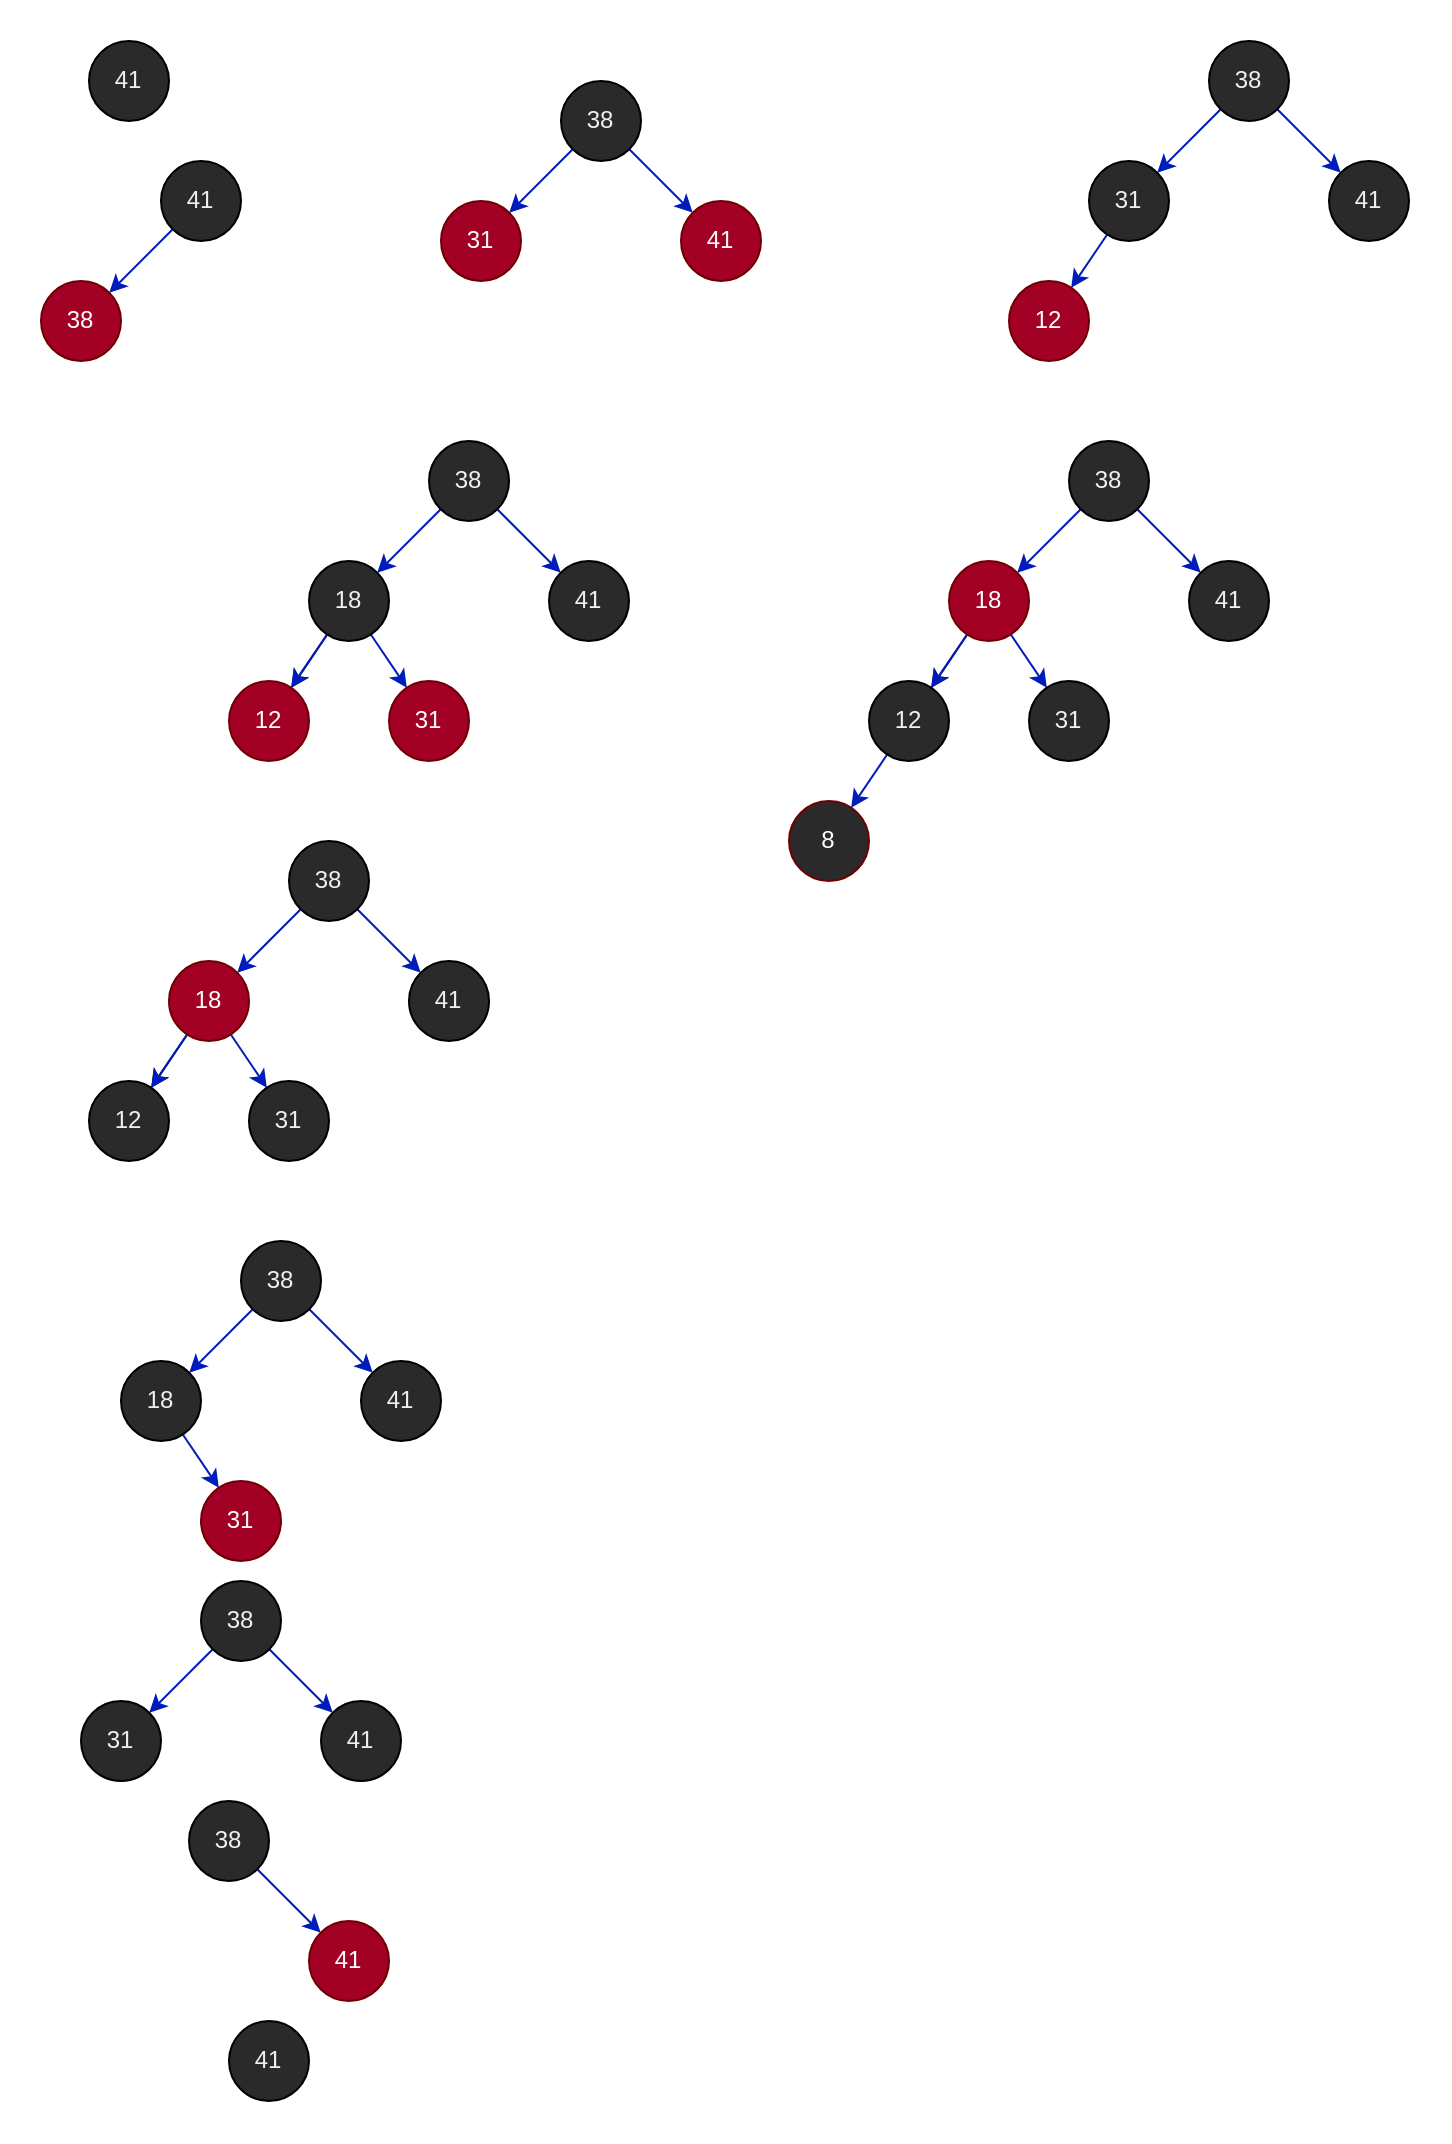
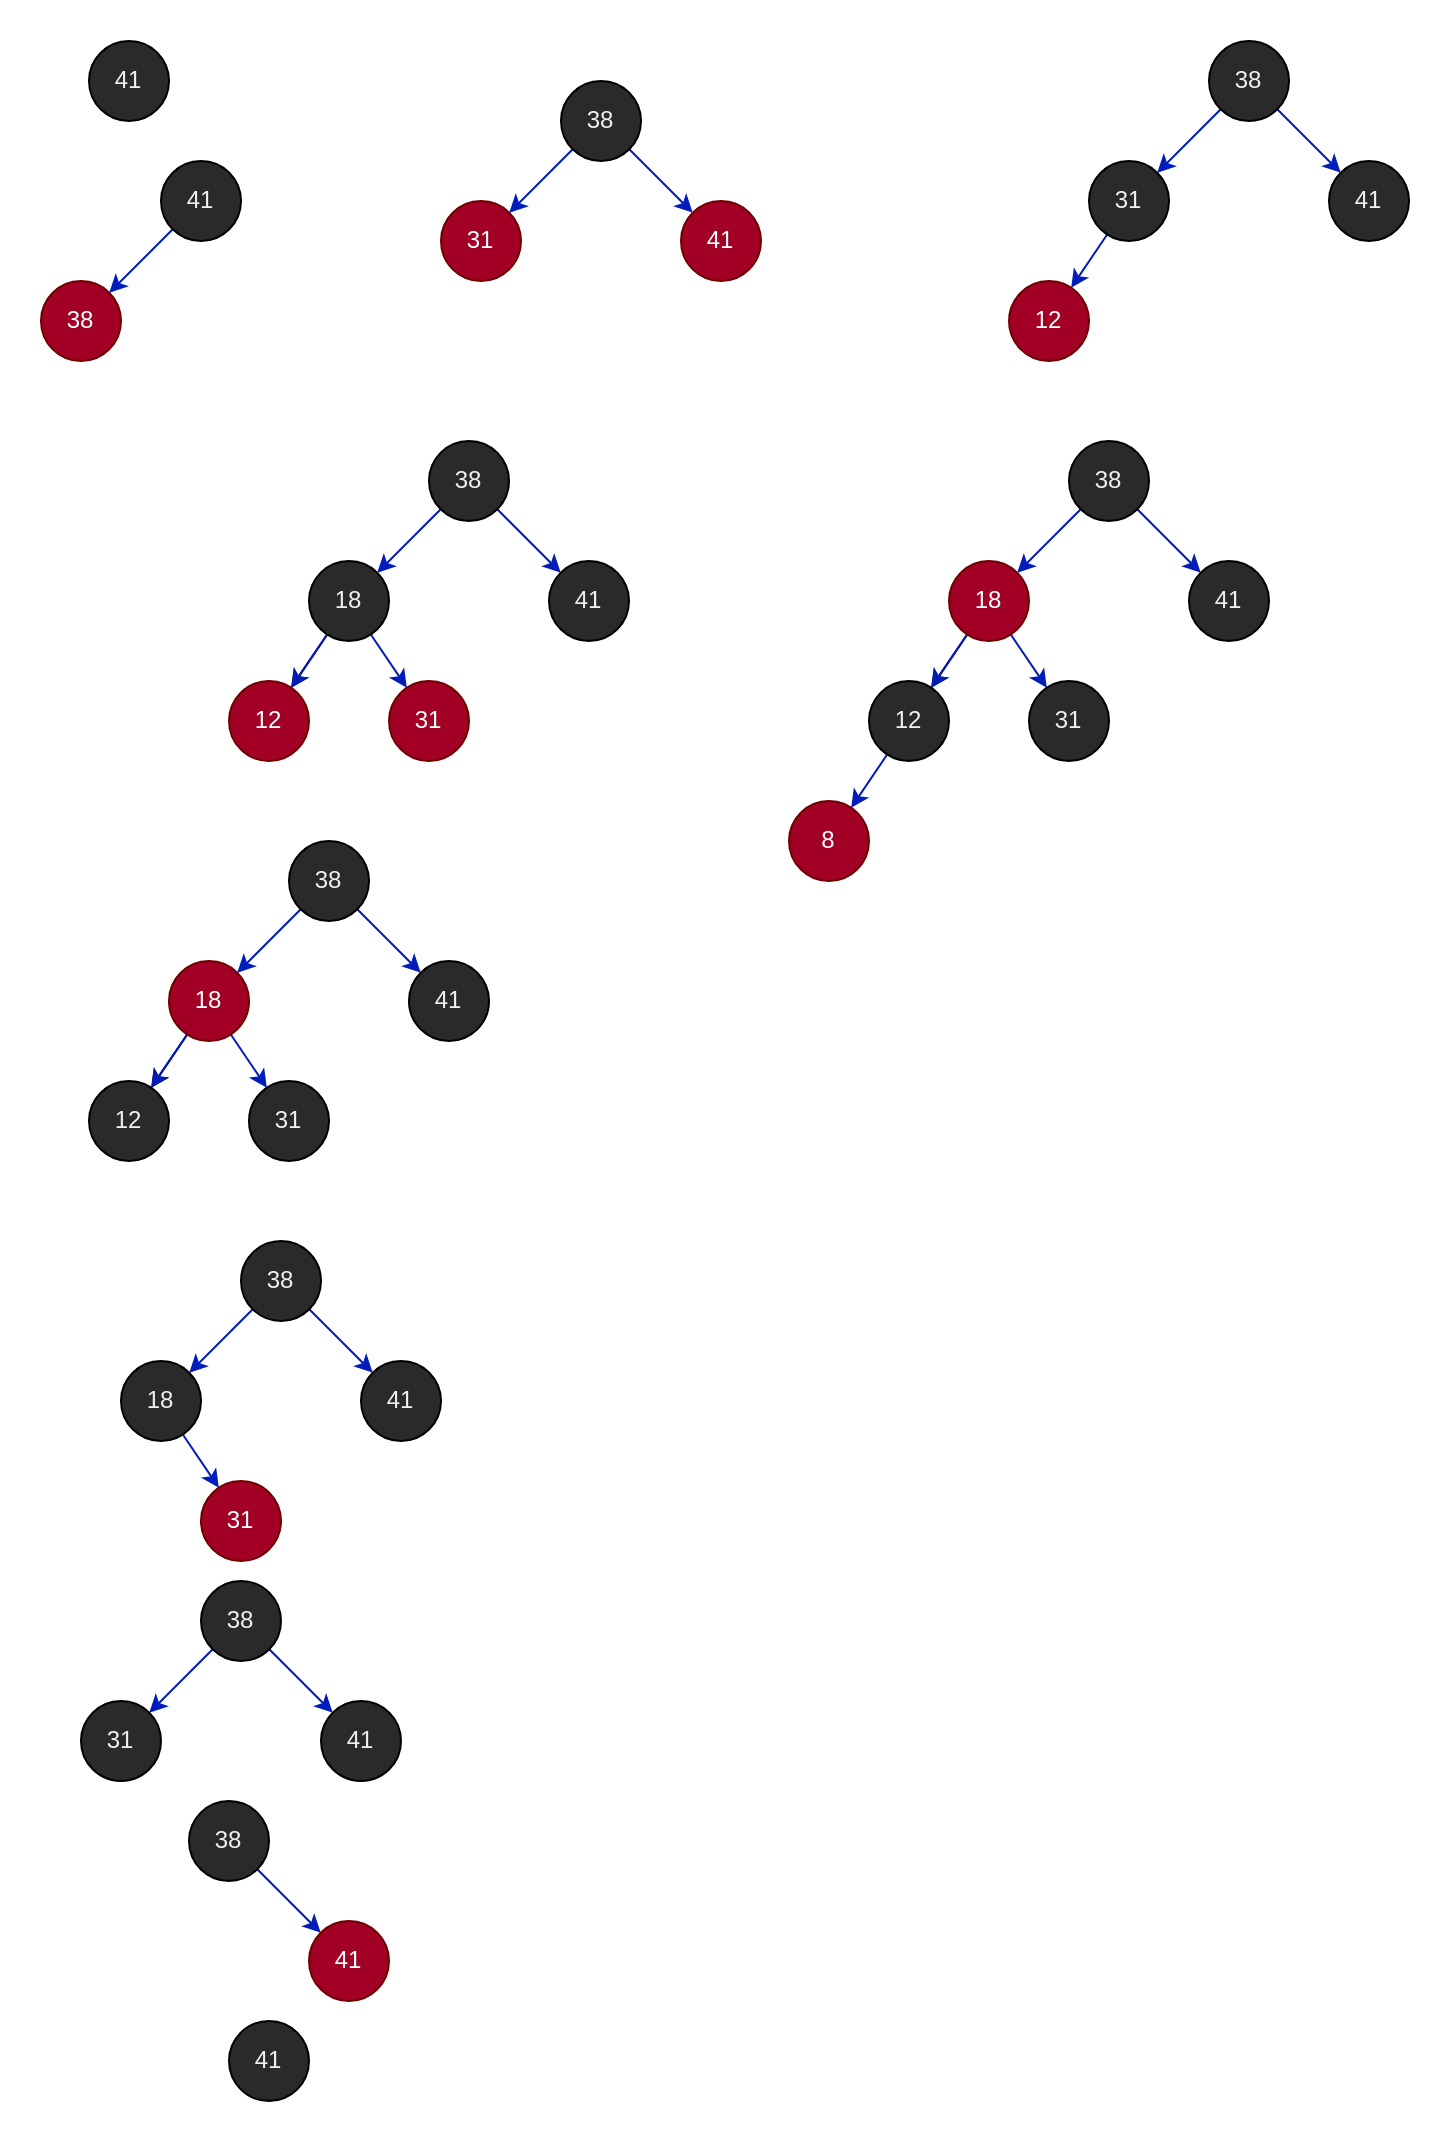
(829, 841) -> (829, 841)
